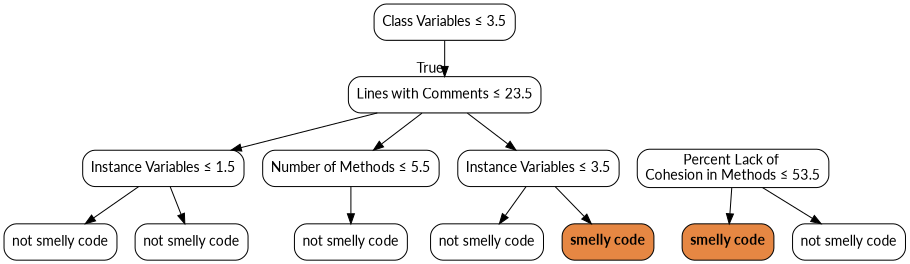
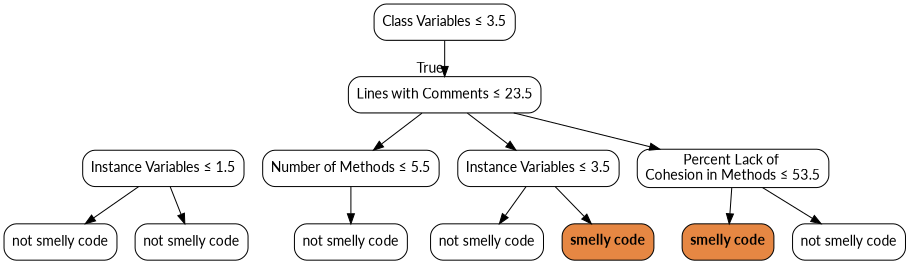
(309, 130) -> (582, 130)
